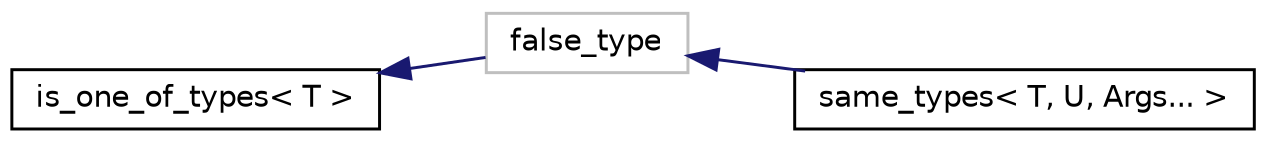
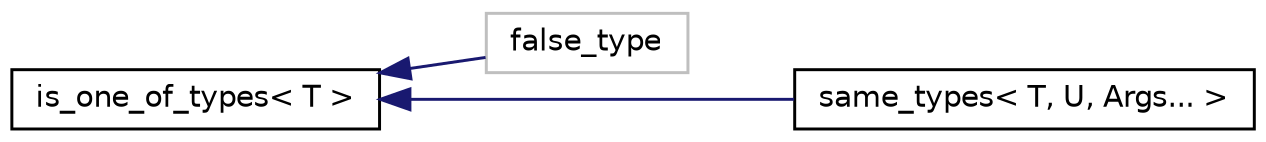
(762, 65) -> (602, 99)
